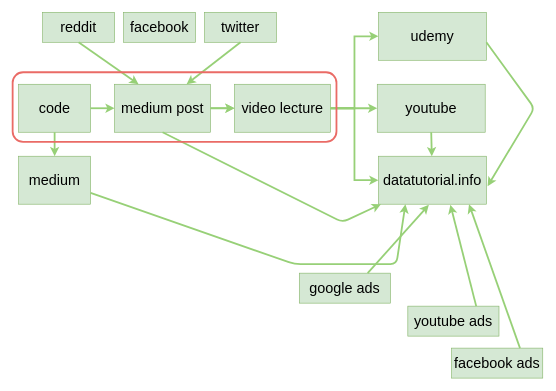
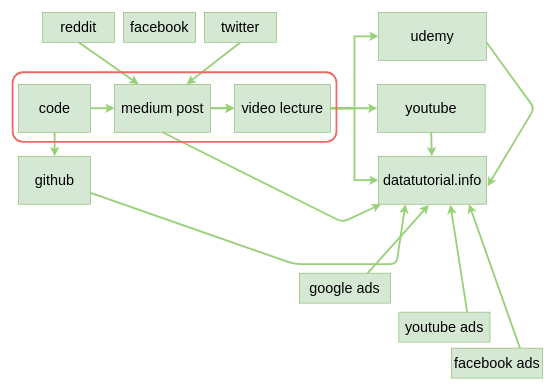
(54, 180) -> (54, 180)
(453, 321) -> (444, 327)
